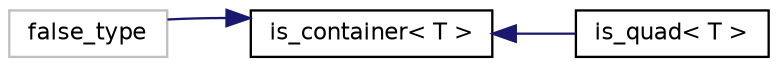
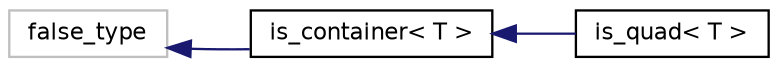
(197, 18) -> (220, 49)
